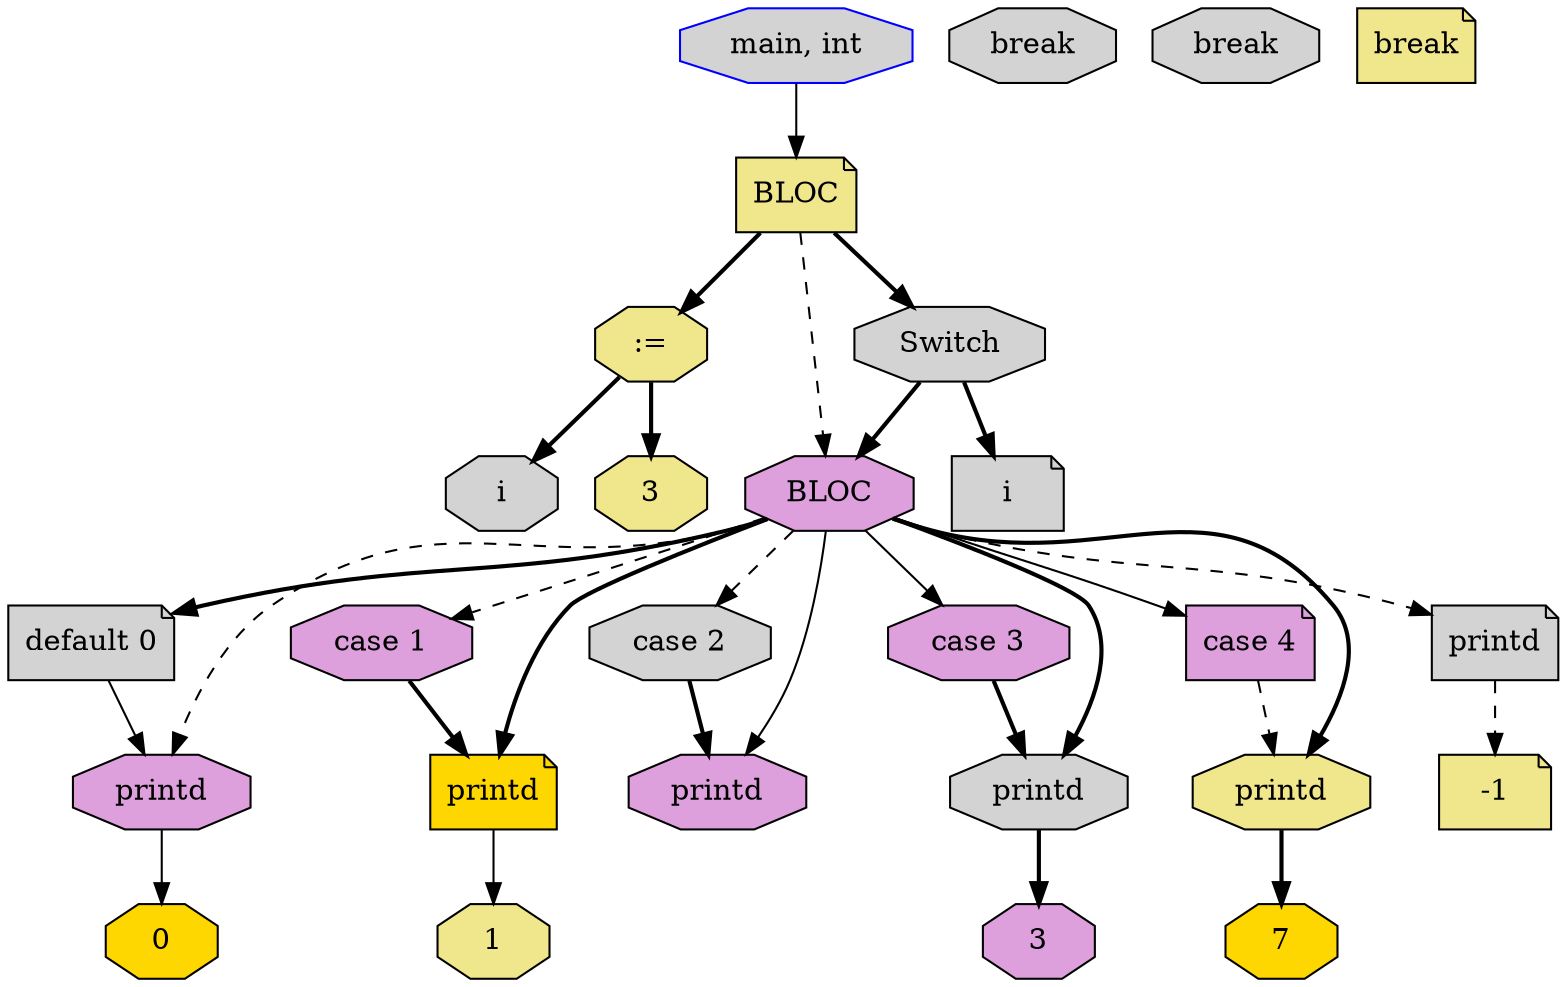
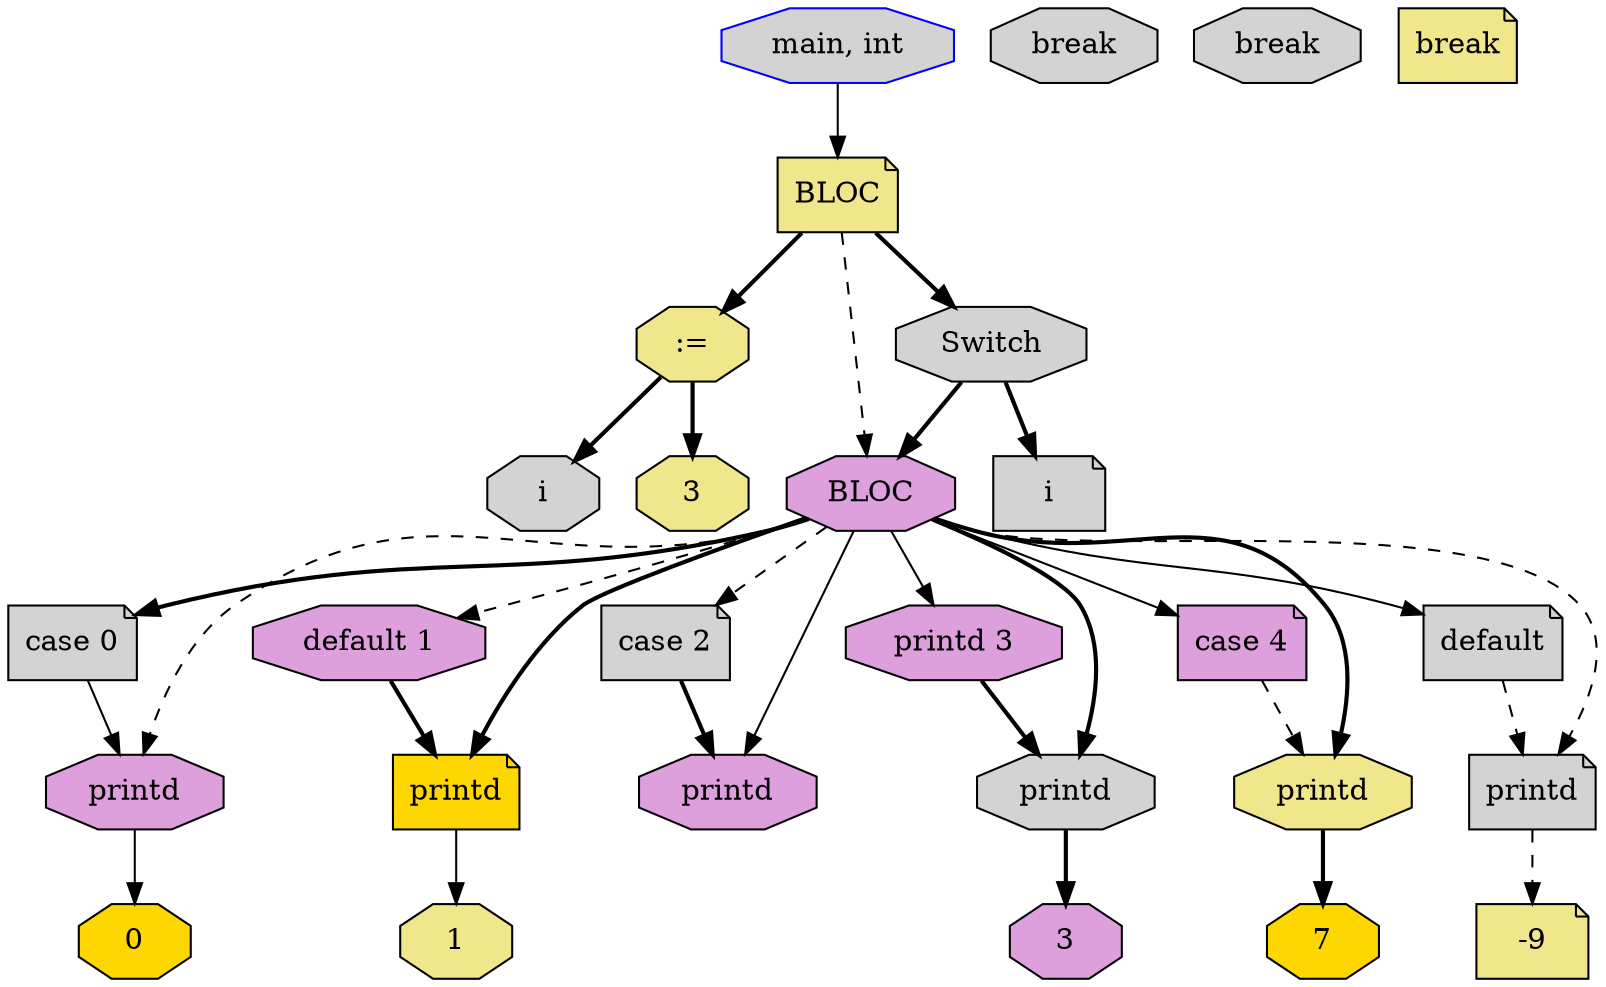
(91, 643) -> (73, 643)
(382, 643) -> (369, 643)
(680, 643) -> (666, 643)
(979, 643) -> (954, 643)
none -> (1493, 643)
(1495, 792) -> (1532, 941)
